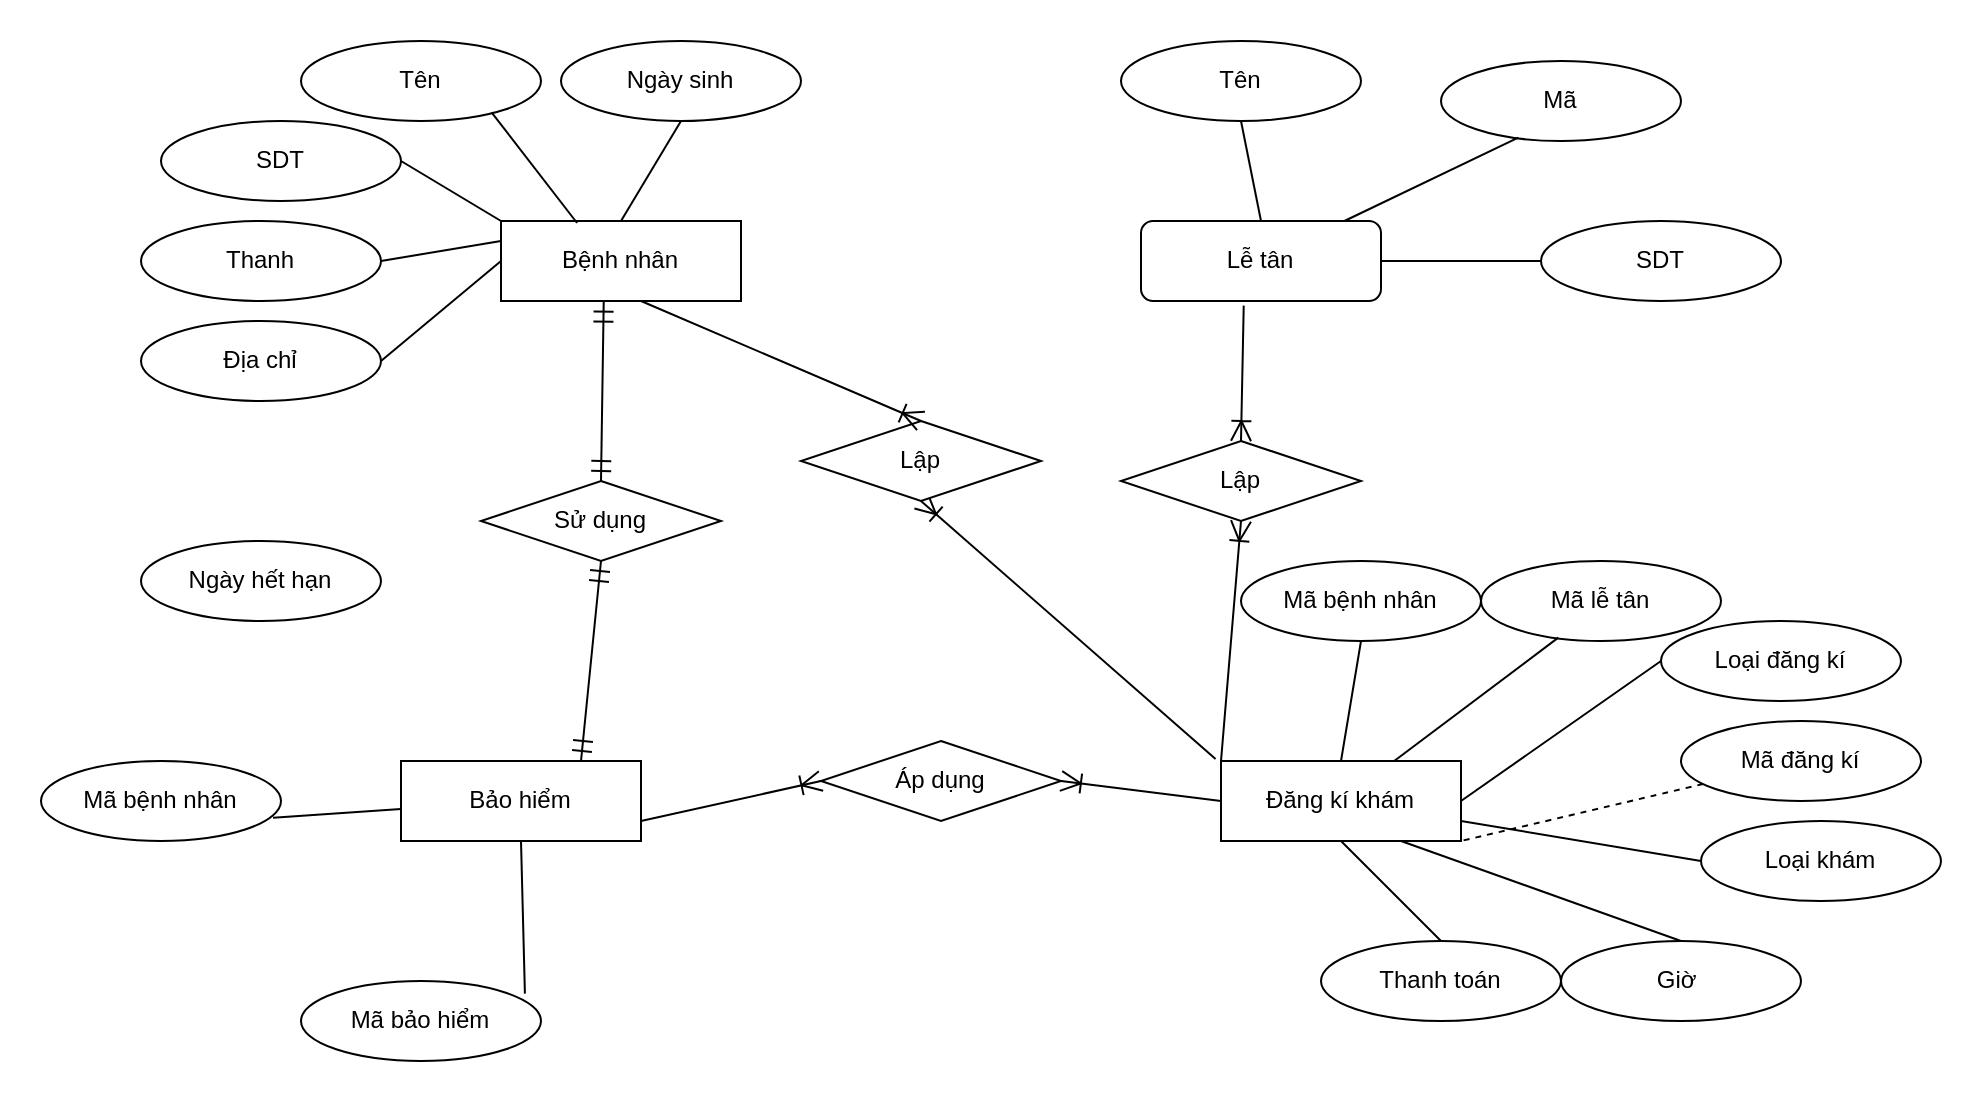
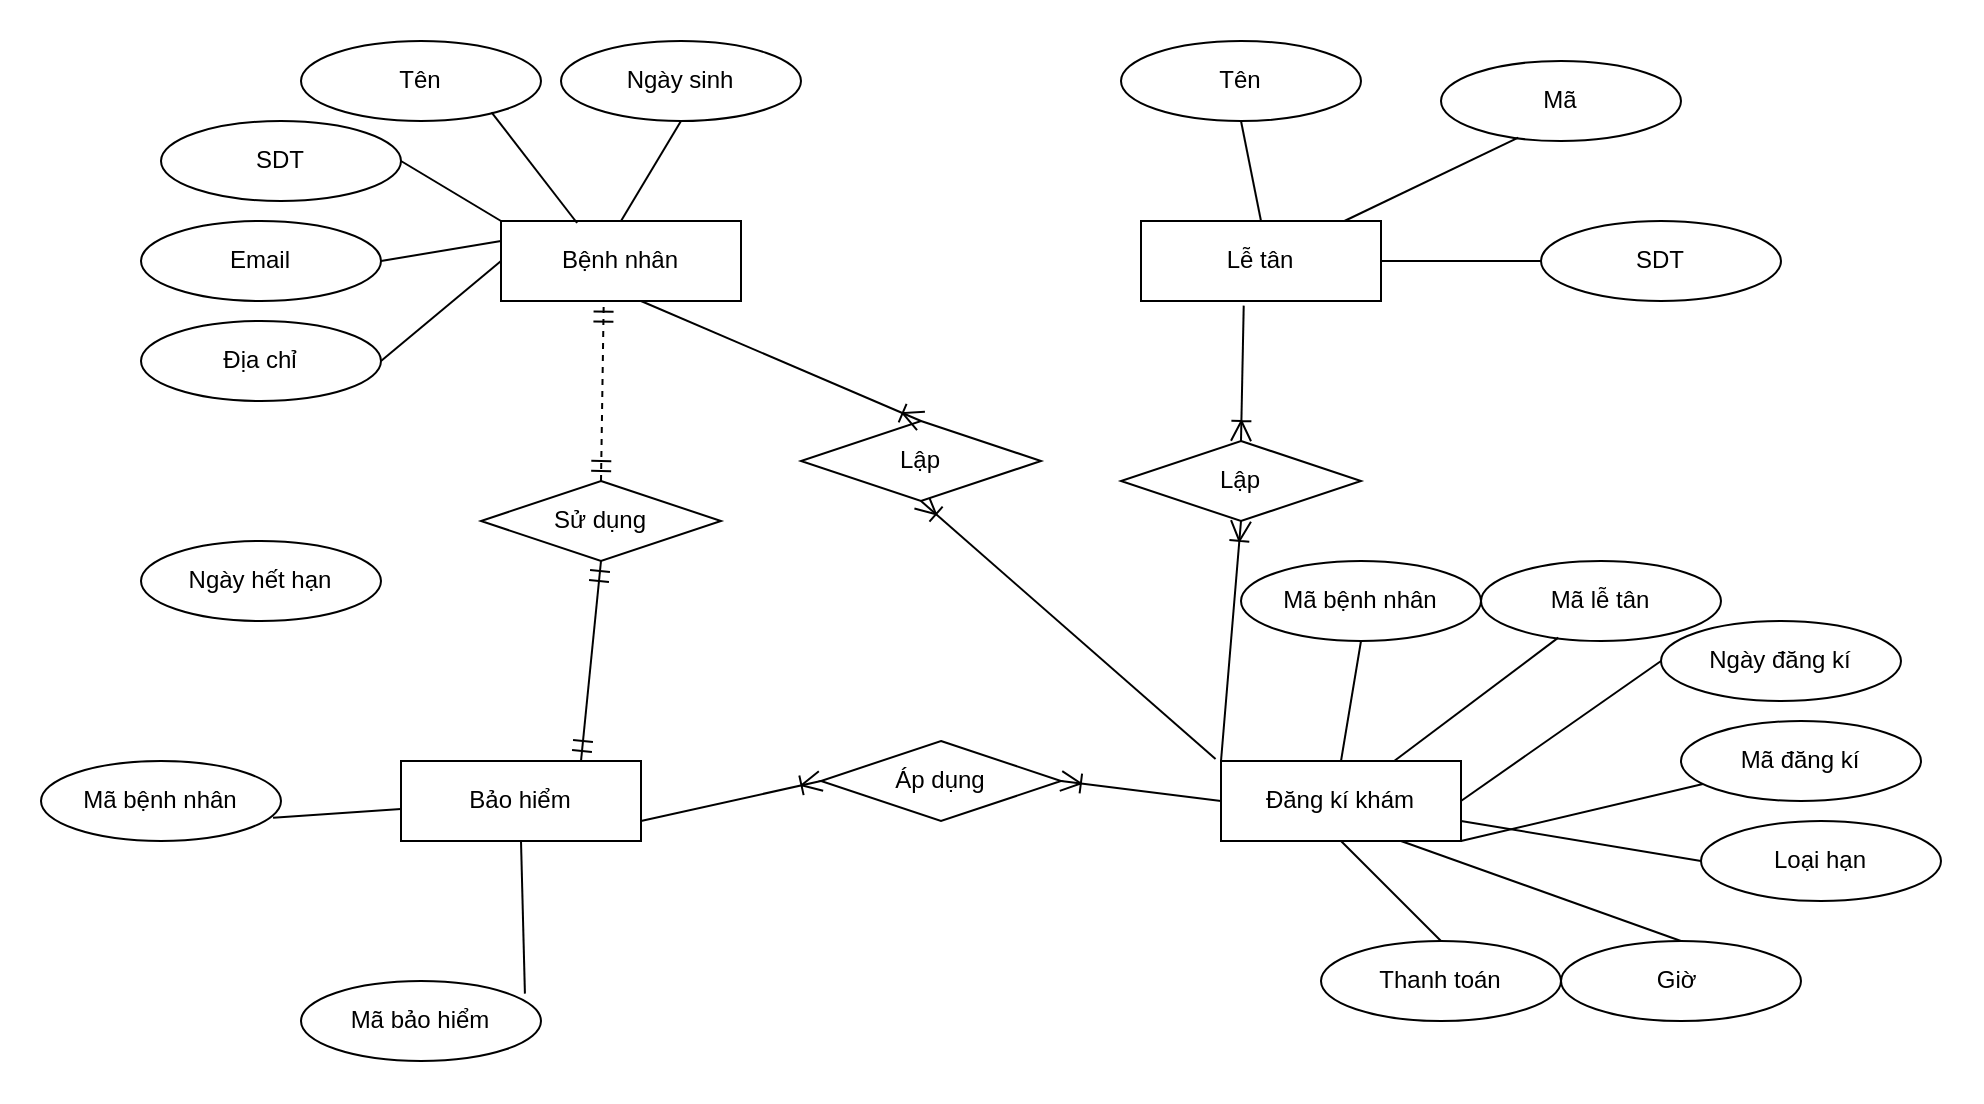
(261, 261) -> (261, 261)
(1261, 261) -> (1261, 261)
(602, 389) -> (602, 389)
(1781, 661) -> (1781, 661)
(1608, 806) -> (1608, 806)
(1821, 861) -> (1821, 861)
